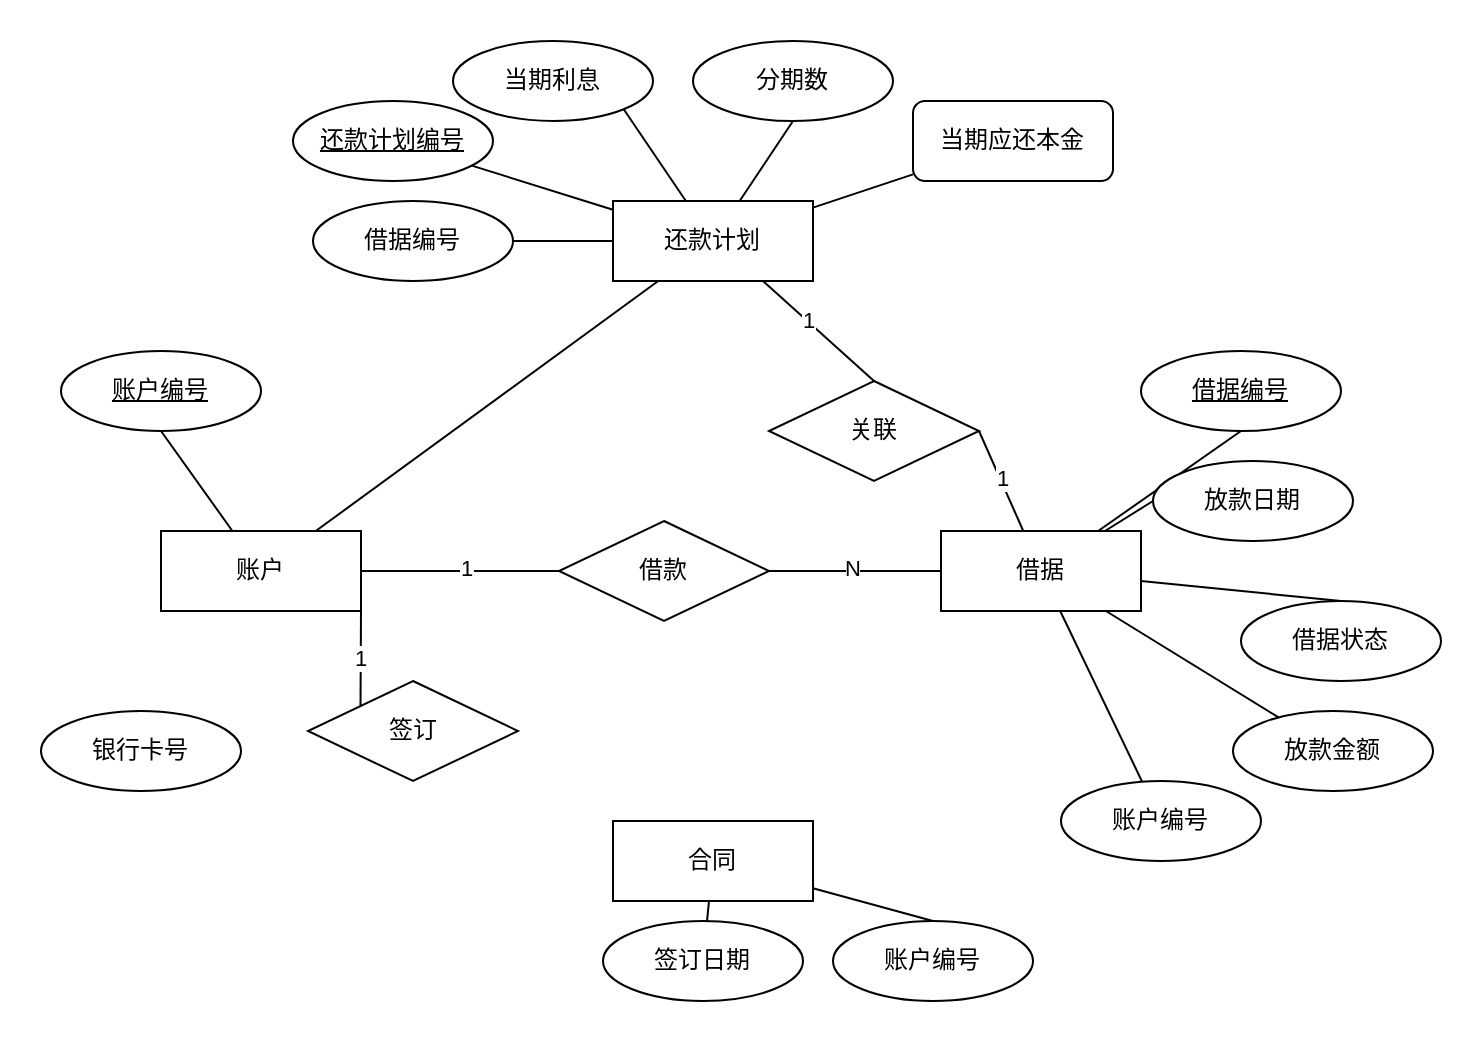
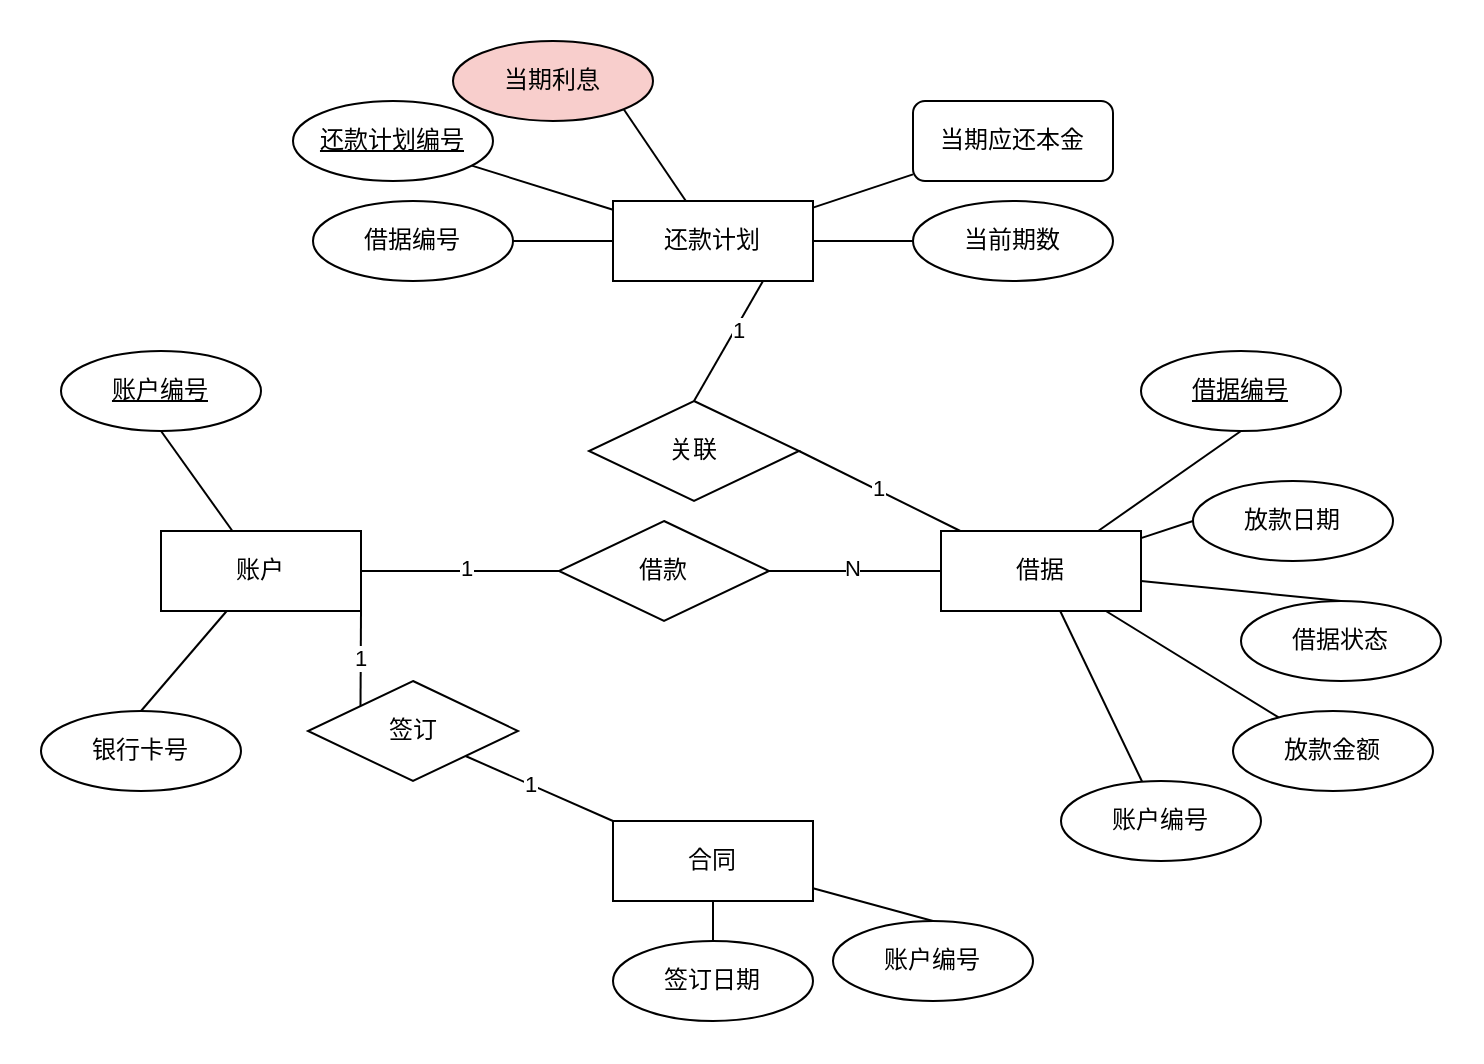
(553, 81) -> (553, 81)
(793, 81) -> none
(766, 161) -> none
none -> (863, 241)
none -> (1013, 241)
(487, 406) -> (184, 661)
(874, 431) -> (694, 451)
(1253, 501) -> (1293, 521)
none -> (540, 789)
(703, 961) -> (713, 981)
